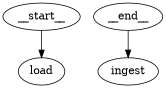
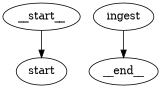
(128, 40) -> (124, 40)
(42, 71) -> (42, 71)
